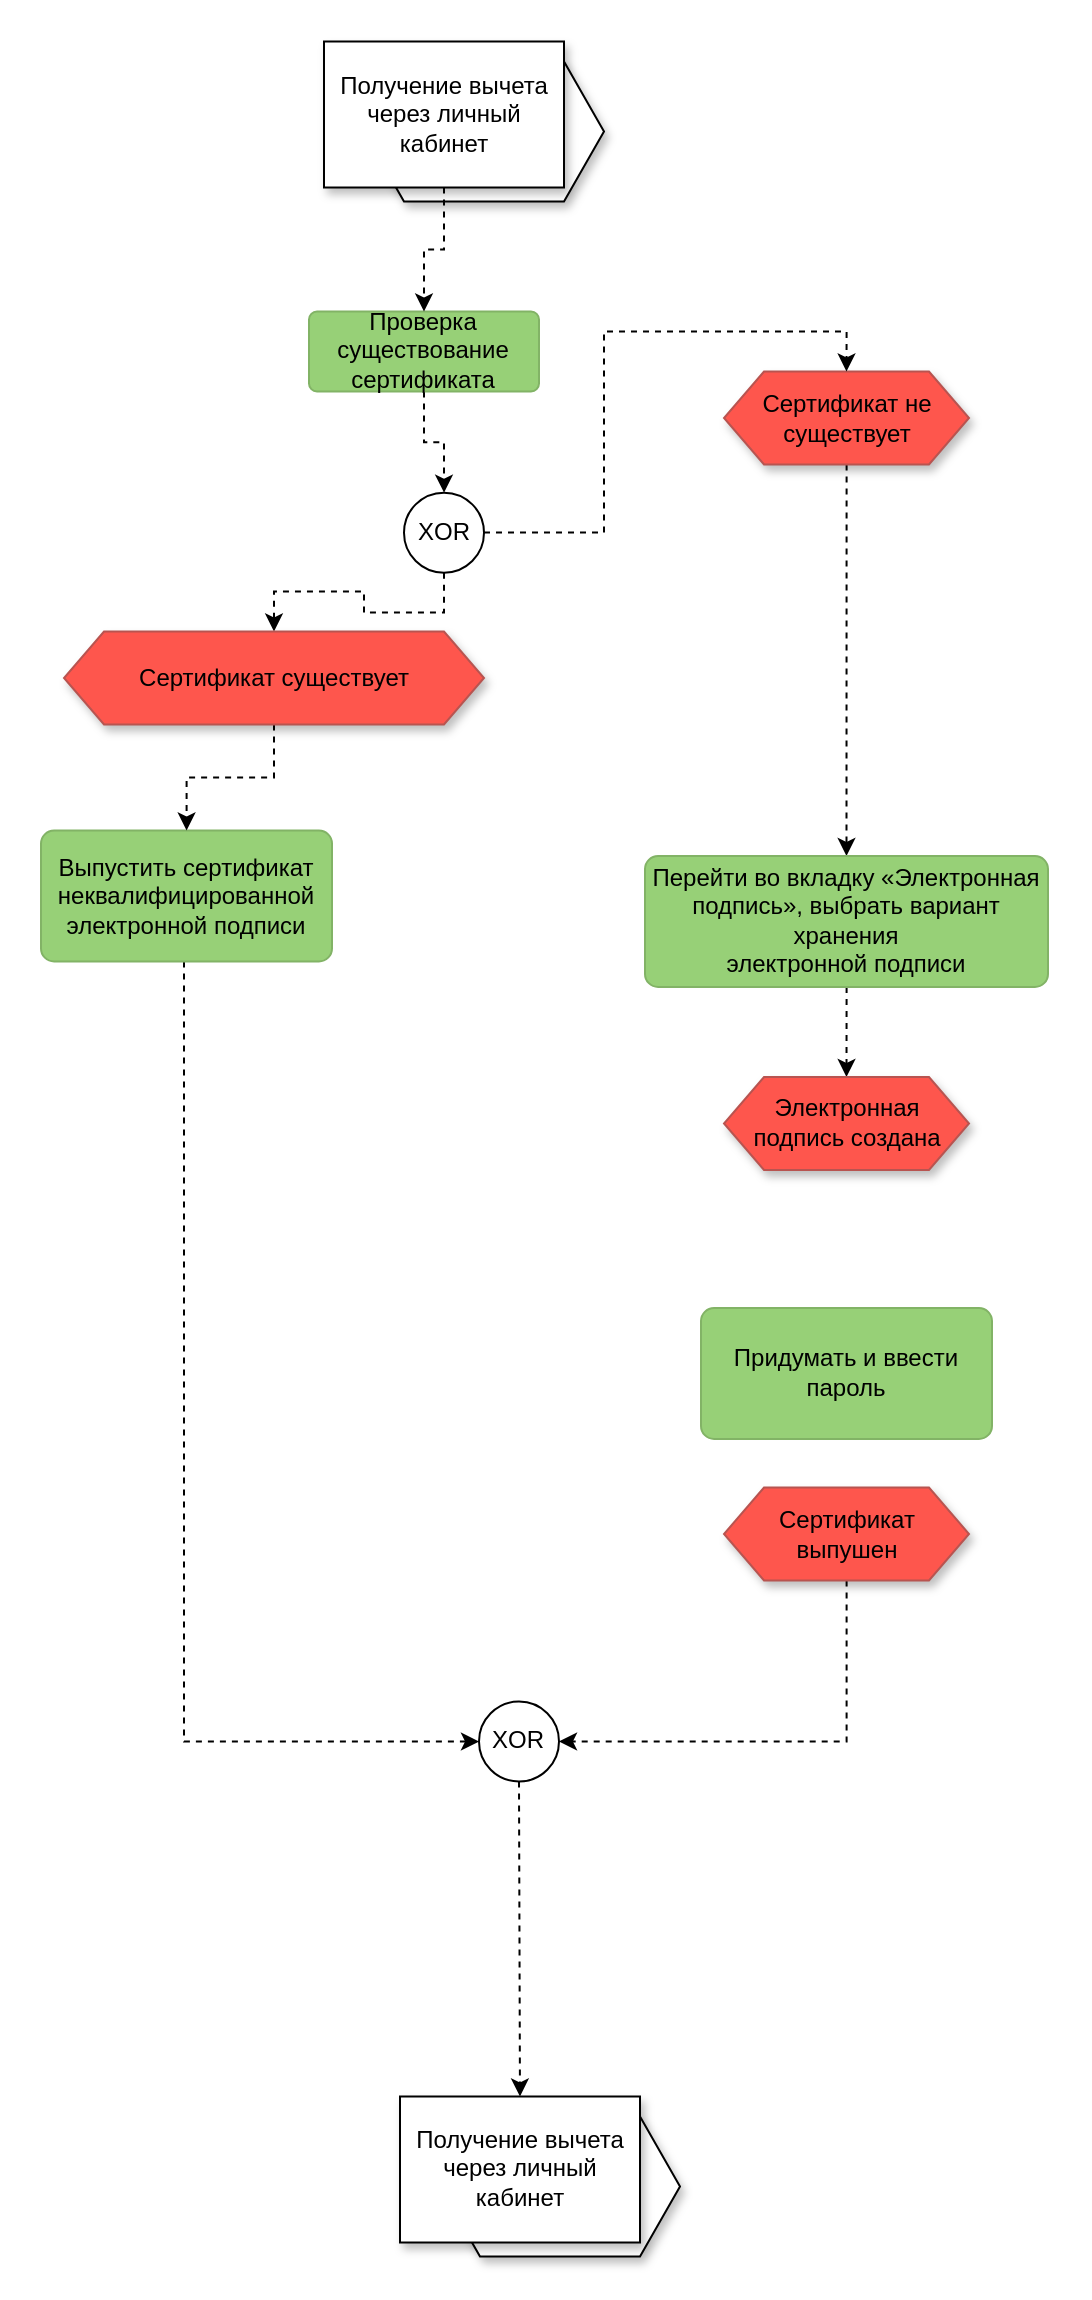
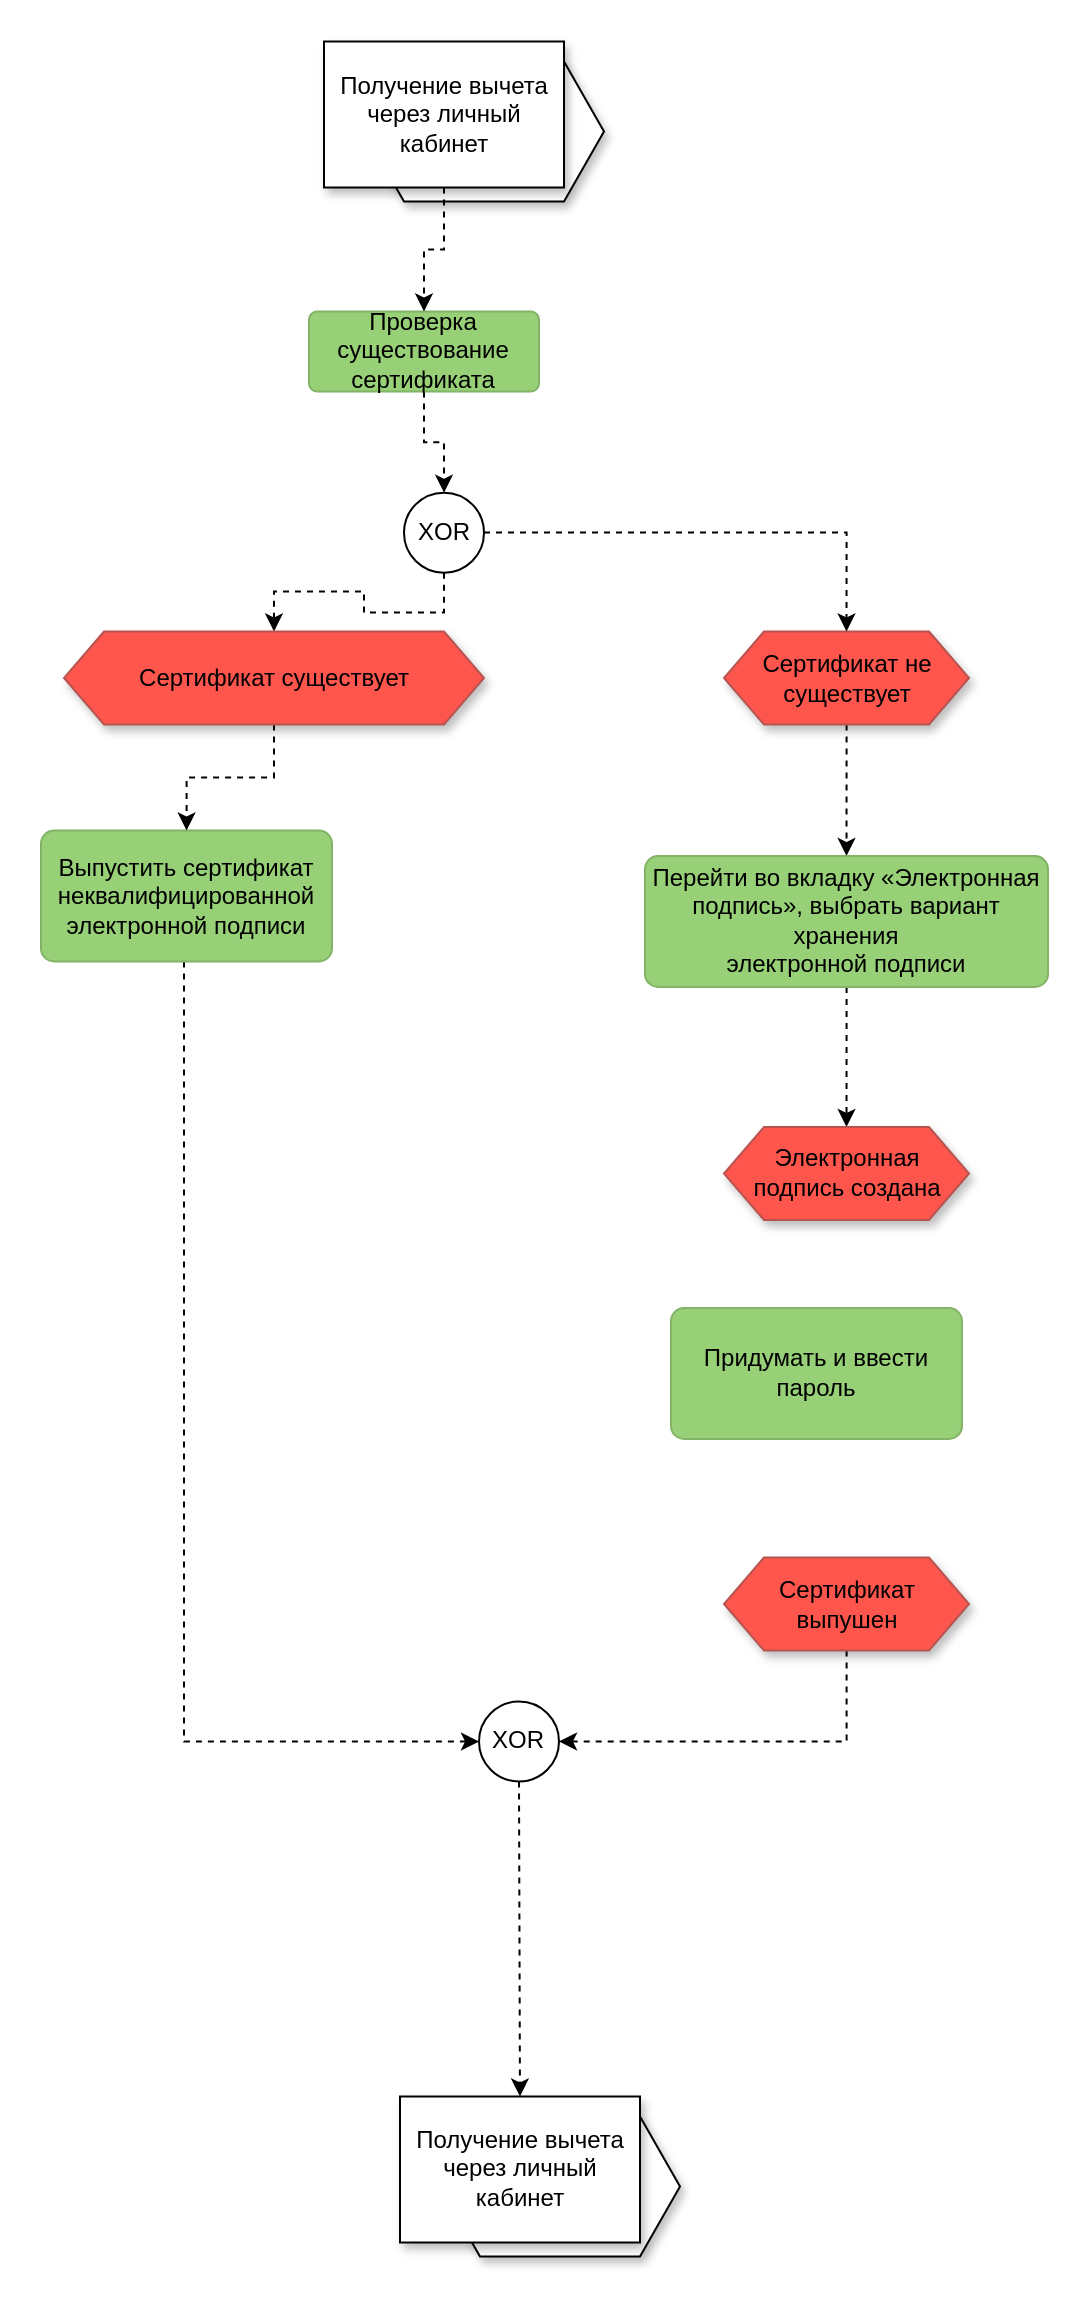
(847, 418) -> (847, 678)
(847, 1124) -> (847, 1174)
(847, 1374) -> (817, 1374)
(847, 1534) -> (847, 1604)
